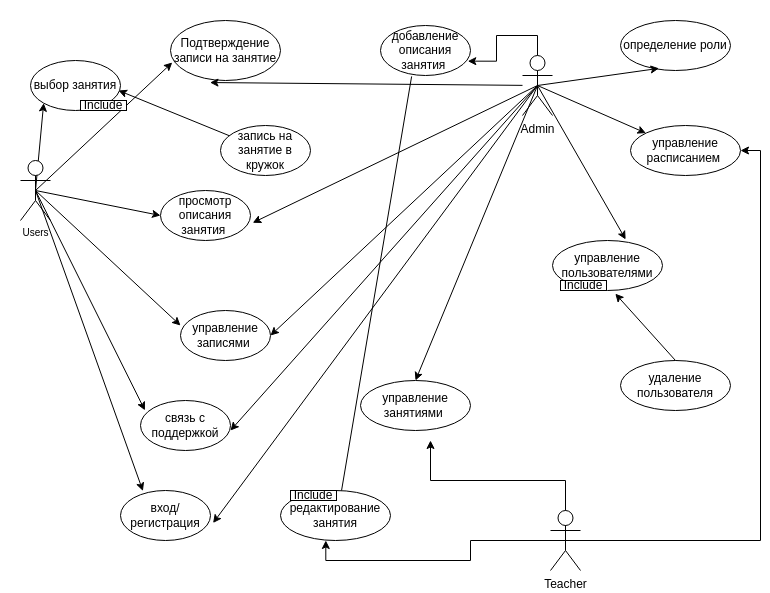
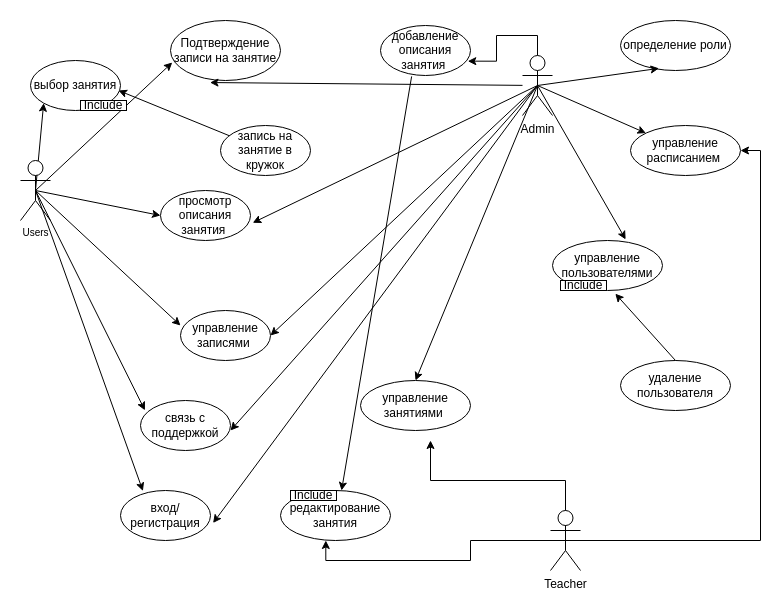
(342, 486) -> (343, 482)
